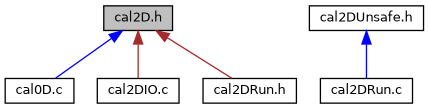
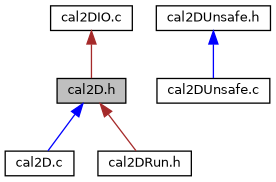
(138, 61) -> (91, 61)
(40, 91) -> (40, 163)
(366, 91) -> (213, 91)
